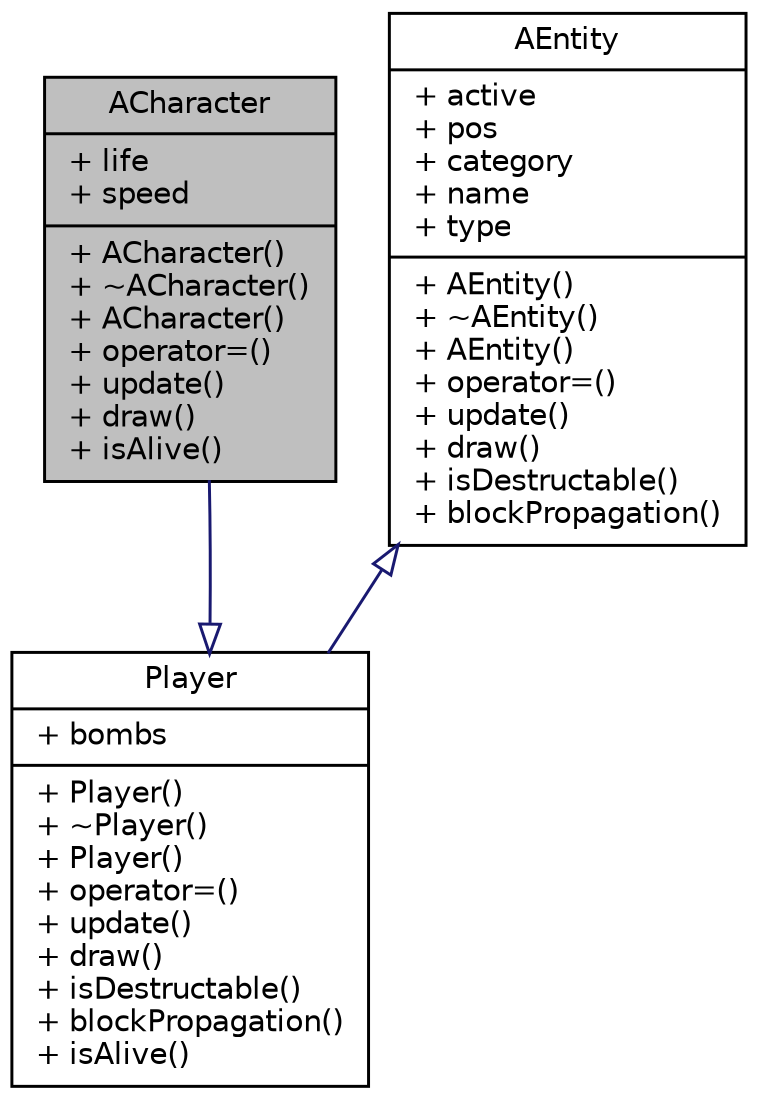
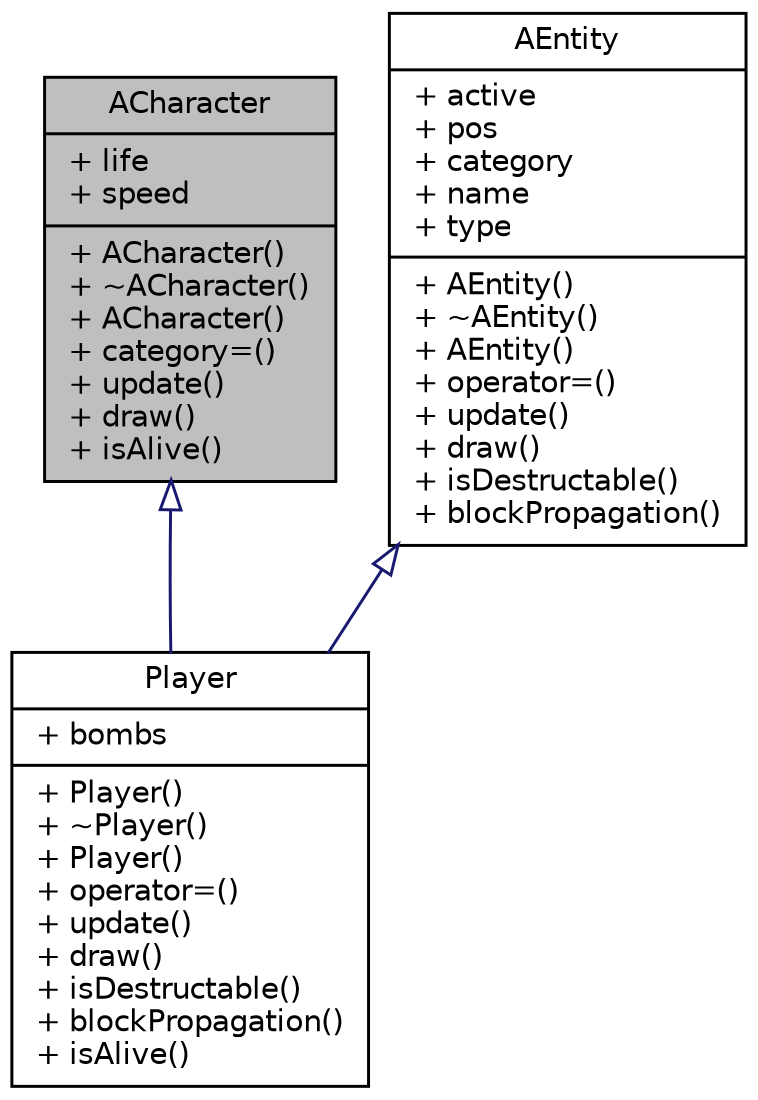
(171, 352) -> (172, 352)
(210, 552) -> (170, 582)
